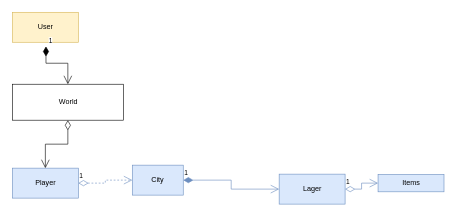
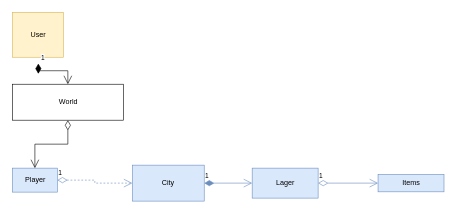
(45, 27) -> (38, 35)
(158, 180) -> (168, 183)
(45, 183) -> (35, 180)
(312, 189) -> (285, 183)
